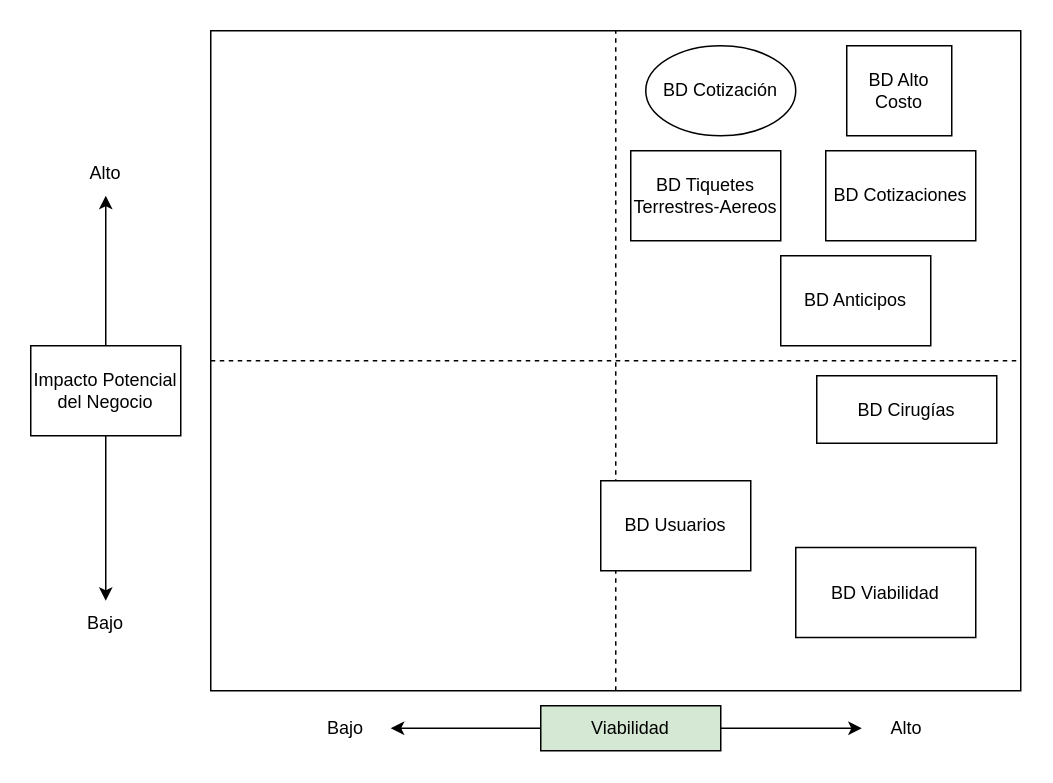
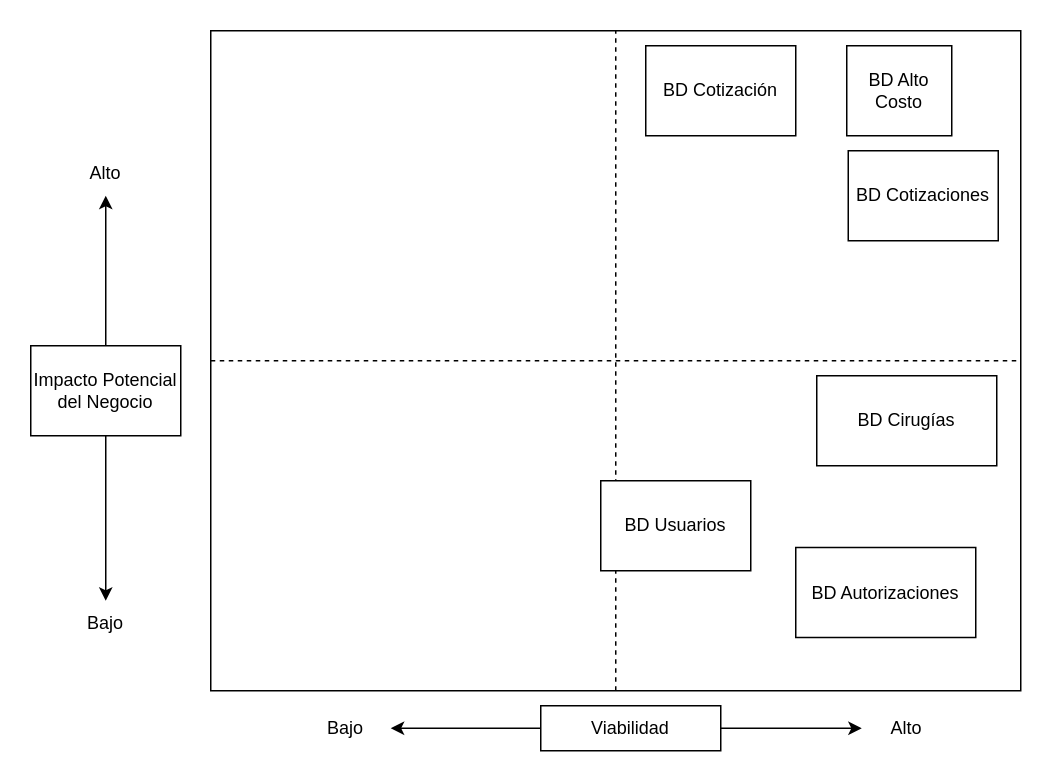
(721, 91) -> (721, 91)
(706, 196) -> none
(901, 196) -> (923, 196)
(856, 301) -> none
(907, 410) -> (907, 421)
(886, 593) -> (886, 593)
(631, 728) -> (631, 728)
